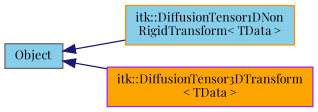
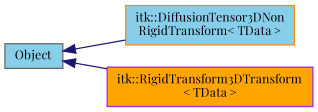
(210, 25) -> (210, 25)
(210, 87) -> (210, 87)
